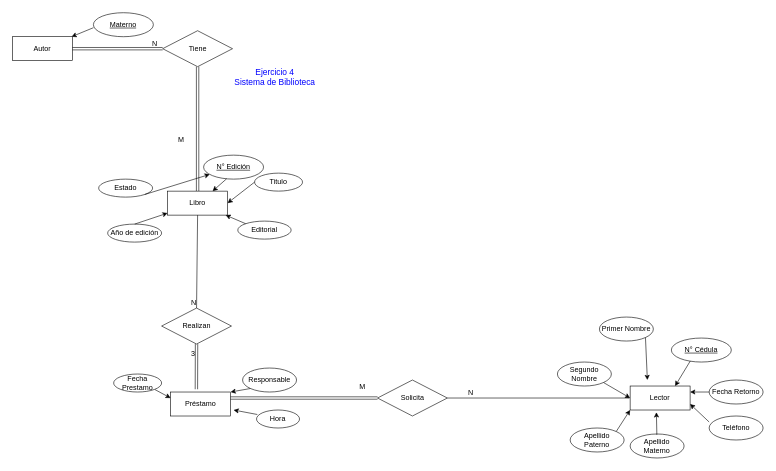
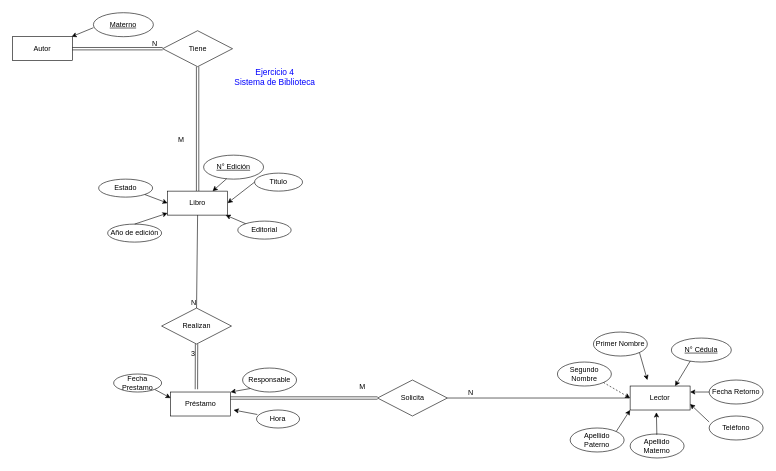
(175, 185) -> (154, 198)
(627, 329) -> (621, 344)
(615, 389) -> (615, 389)
